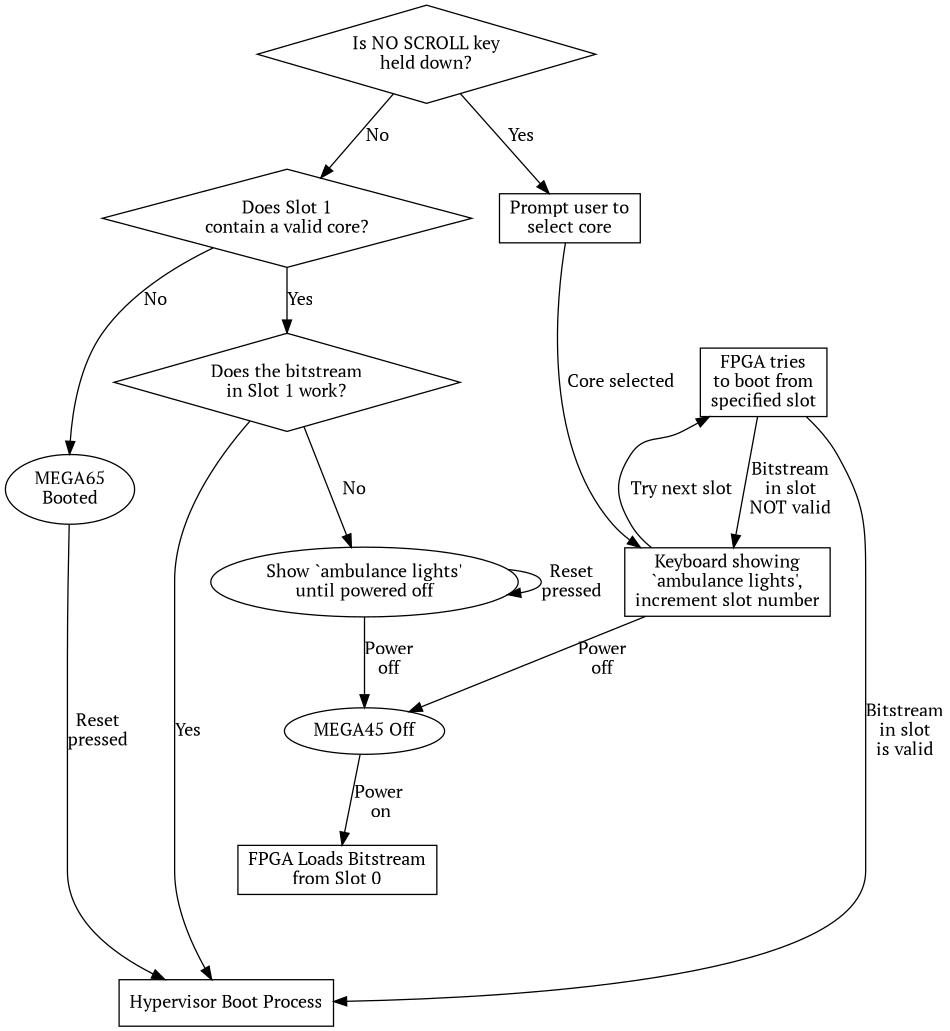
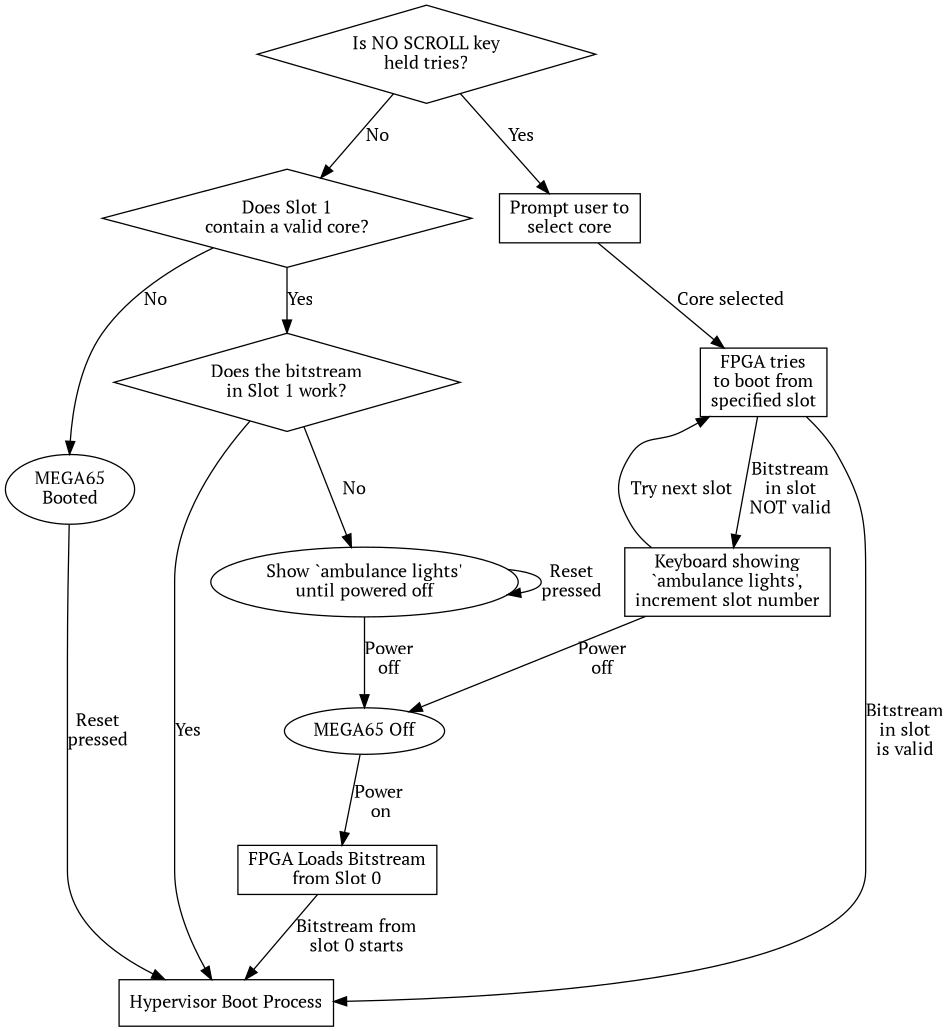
(427, 54) -> (427, 54)
(562, 401) -> (656, 291)
(365, 731) -> (365, 731)
none -> (286, 932)
